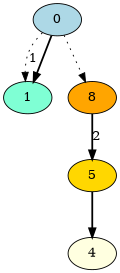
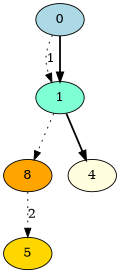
(73, 55) -> (46, 133)
(92, 132) -> (28, 210)
(92, 210) -> (74, 133)
